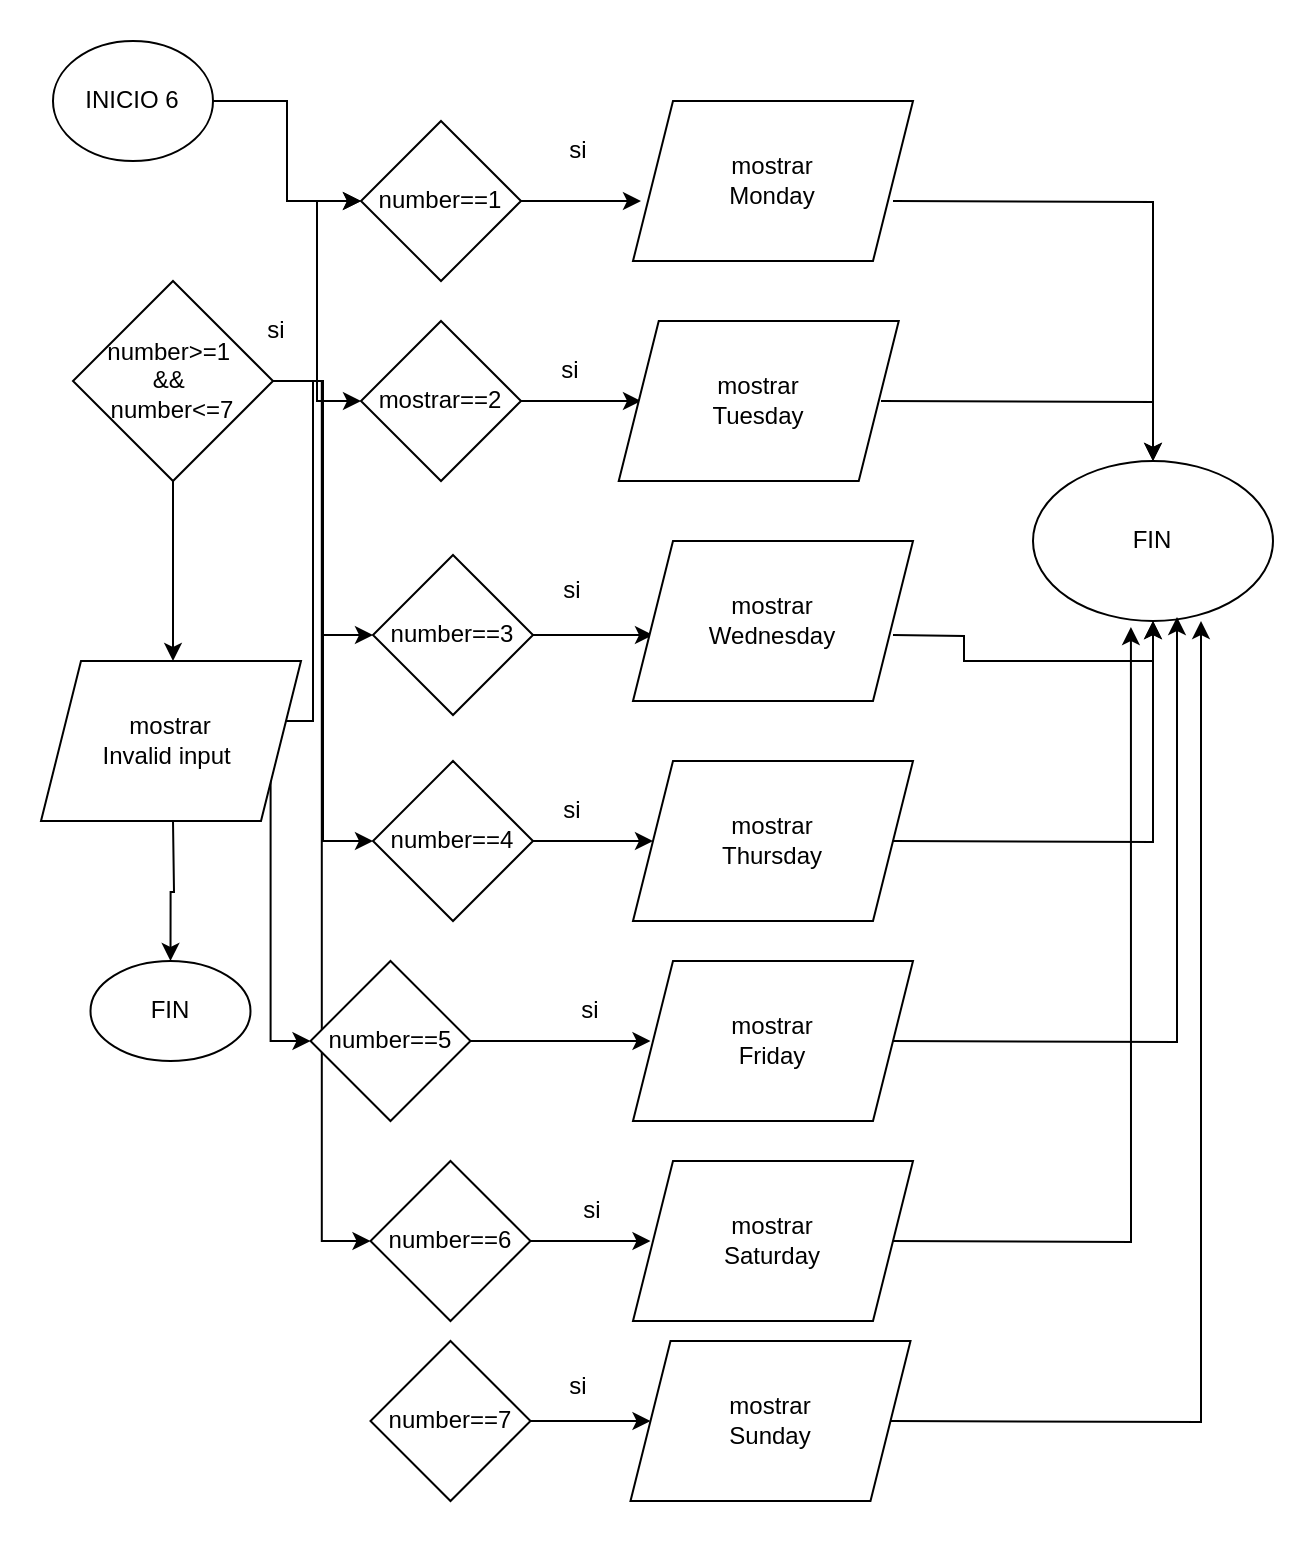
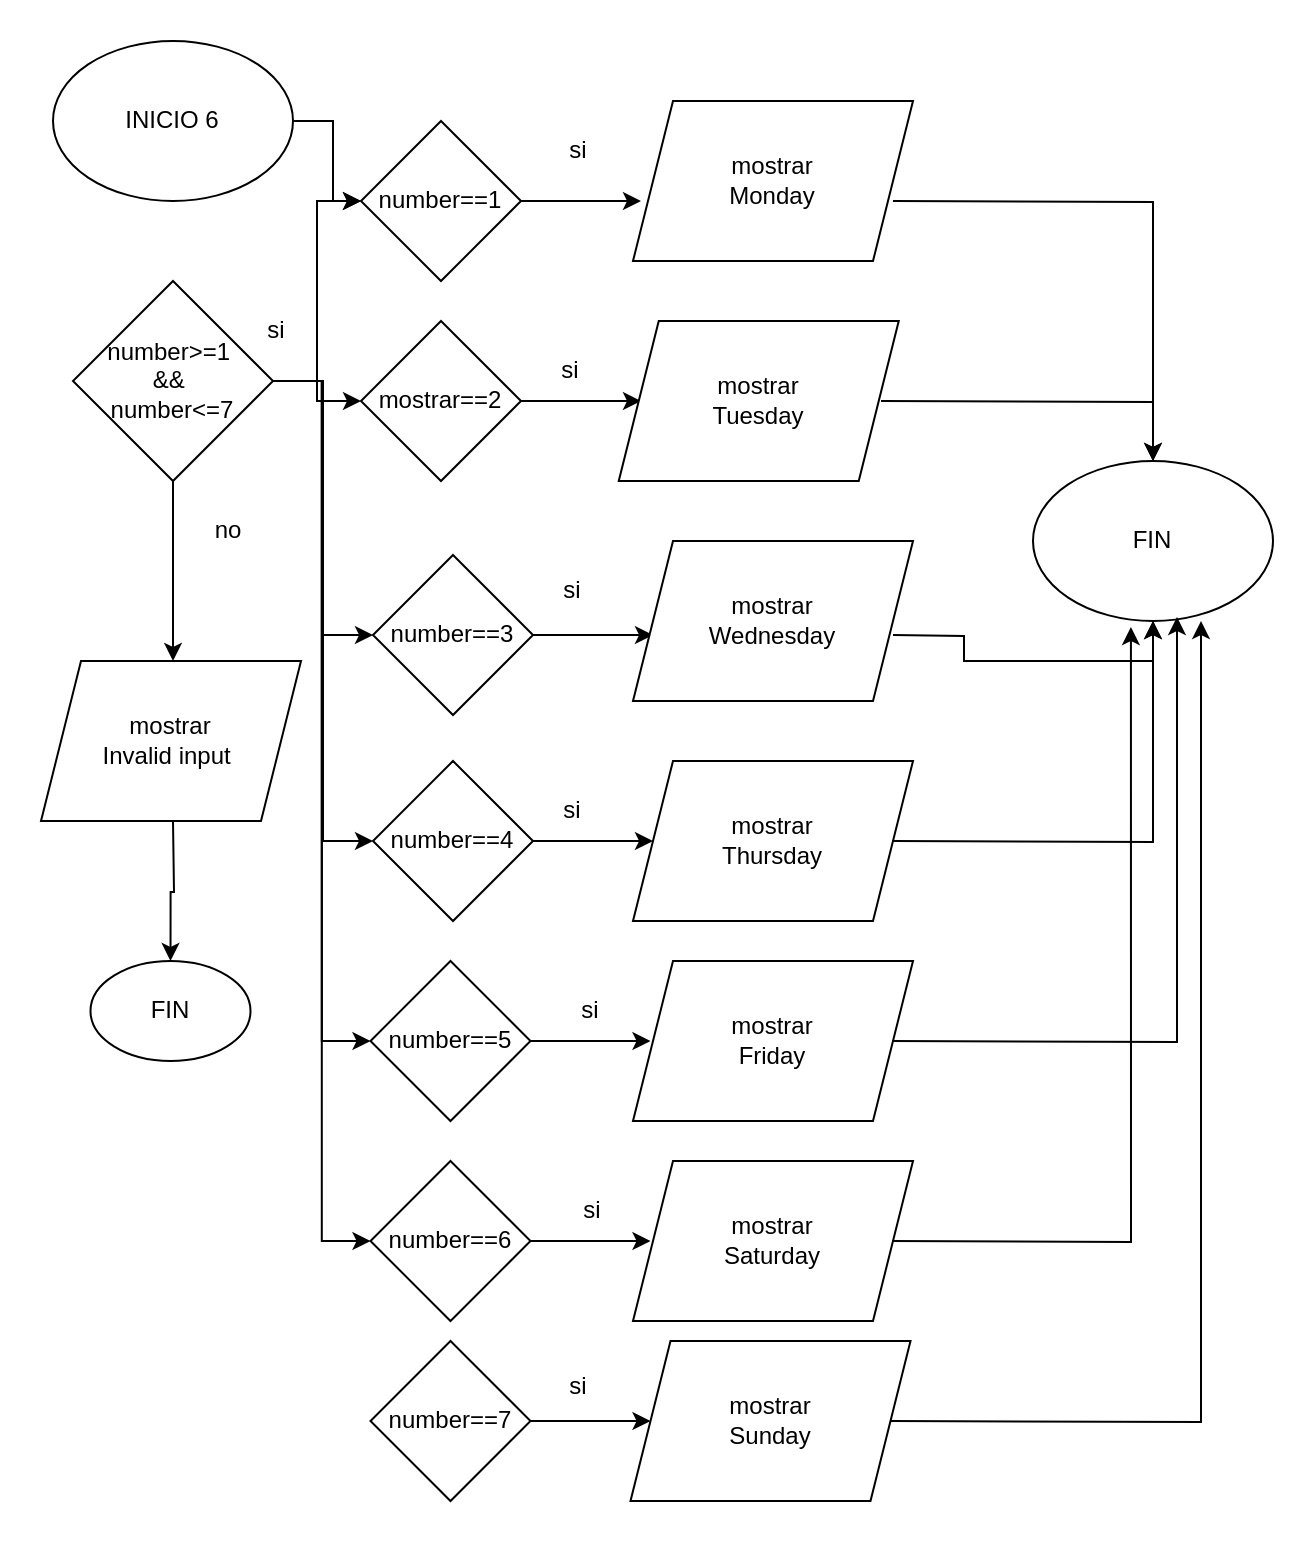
(133, 101) -> (173, 121)
none -> (228, 531)
(391, 1041) -> (451, 1041)
